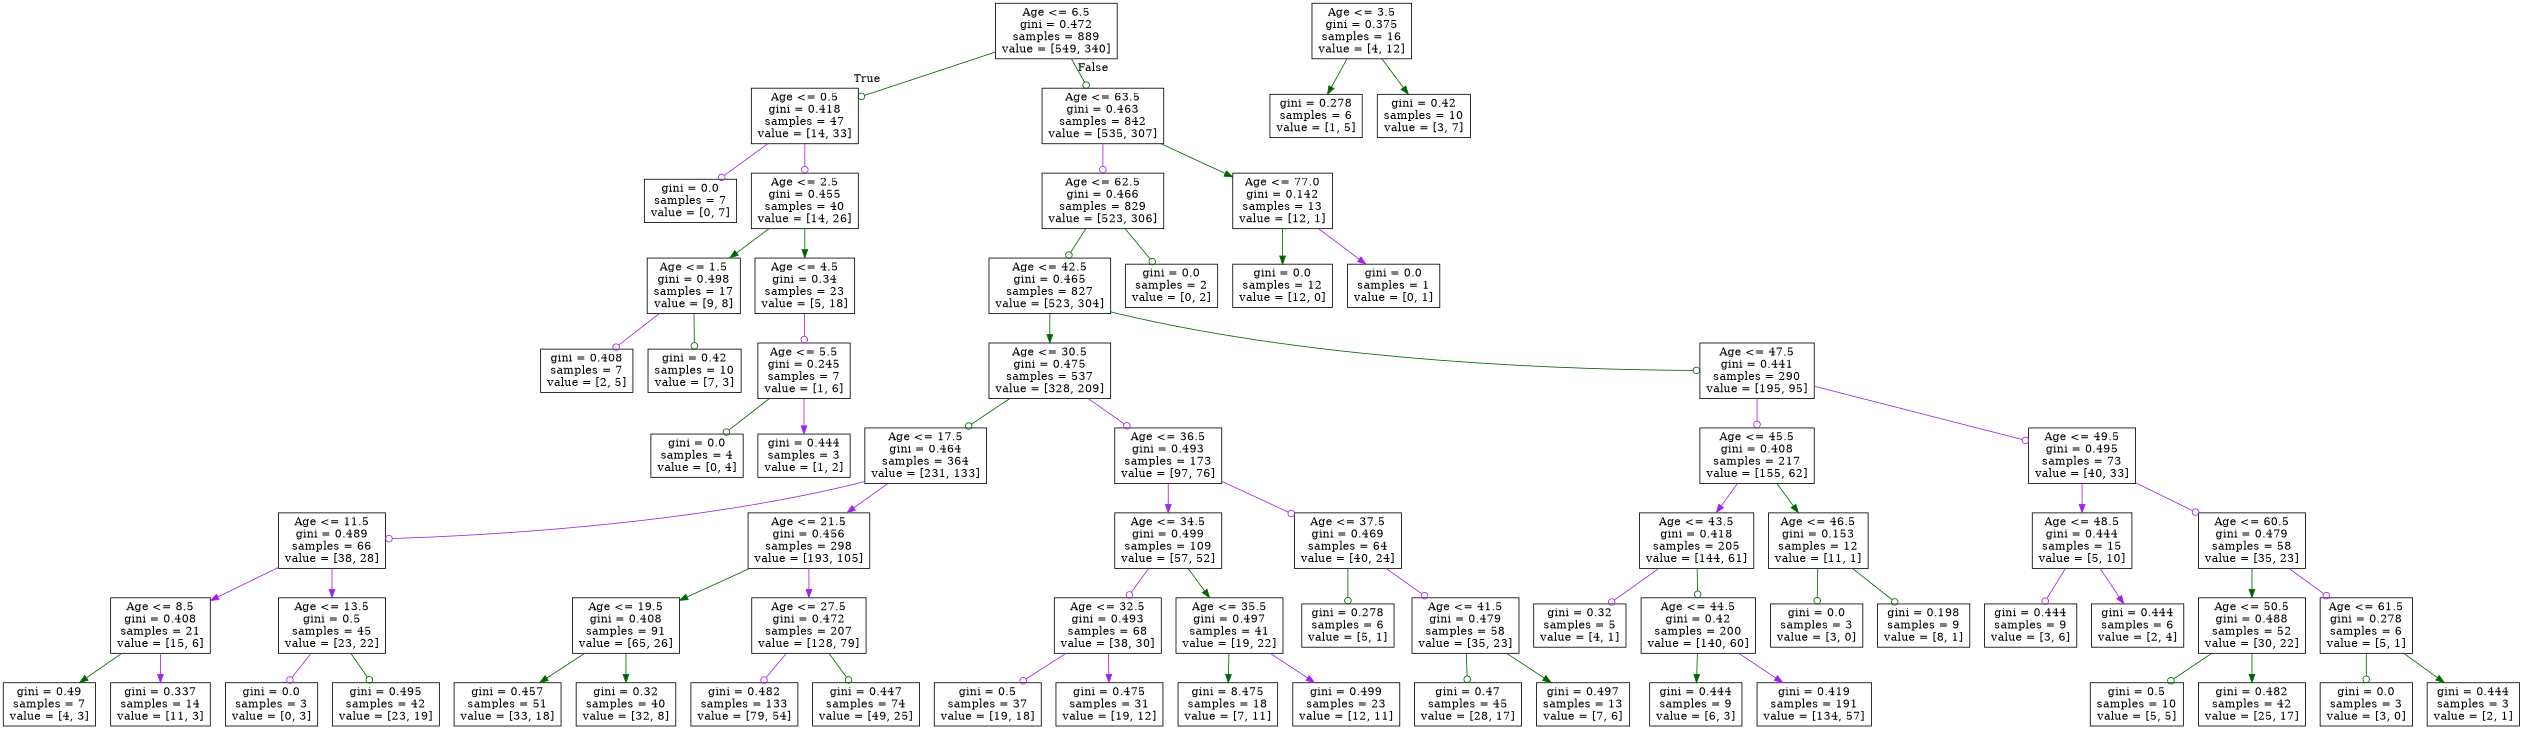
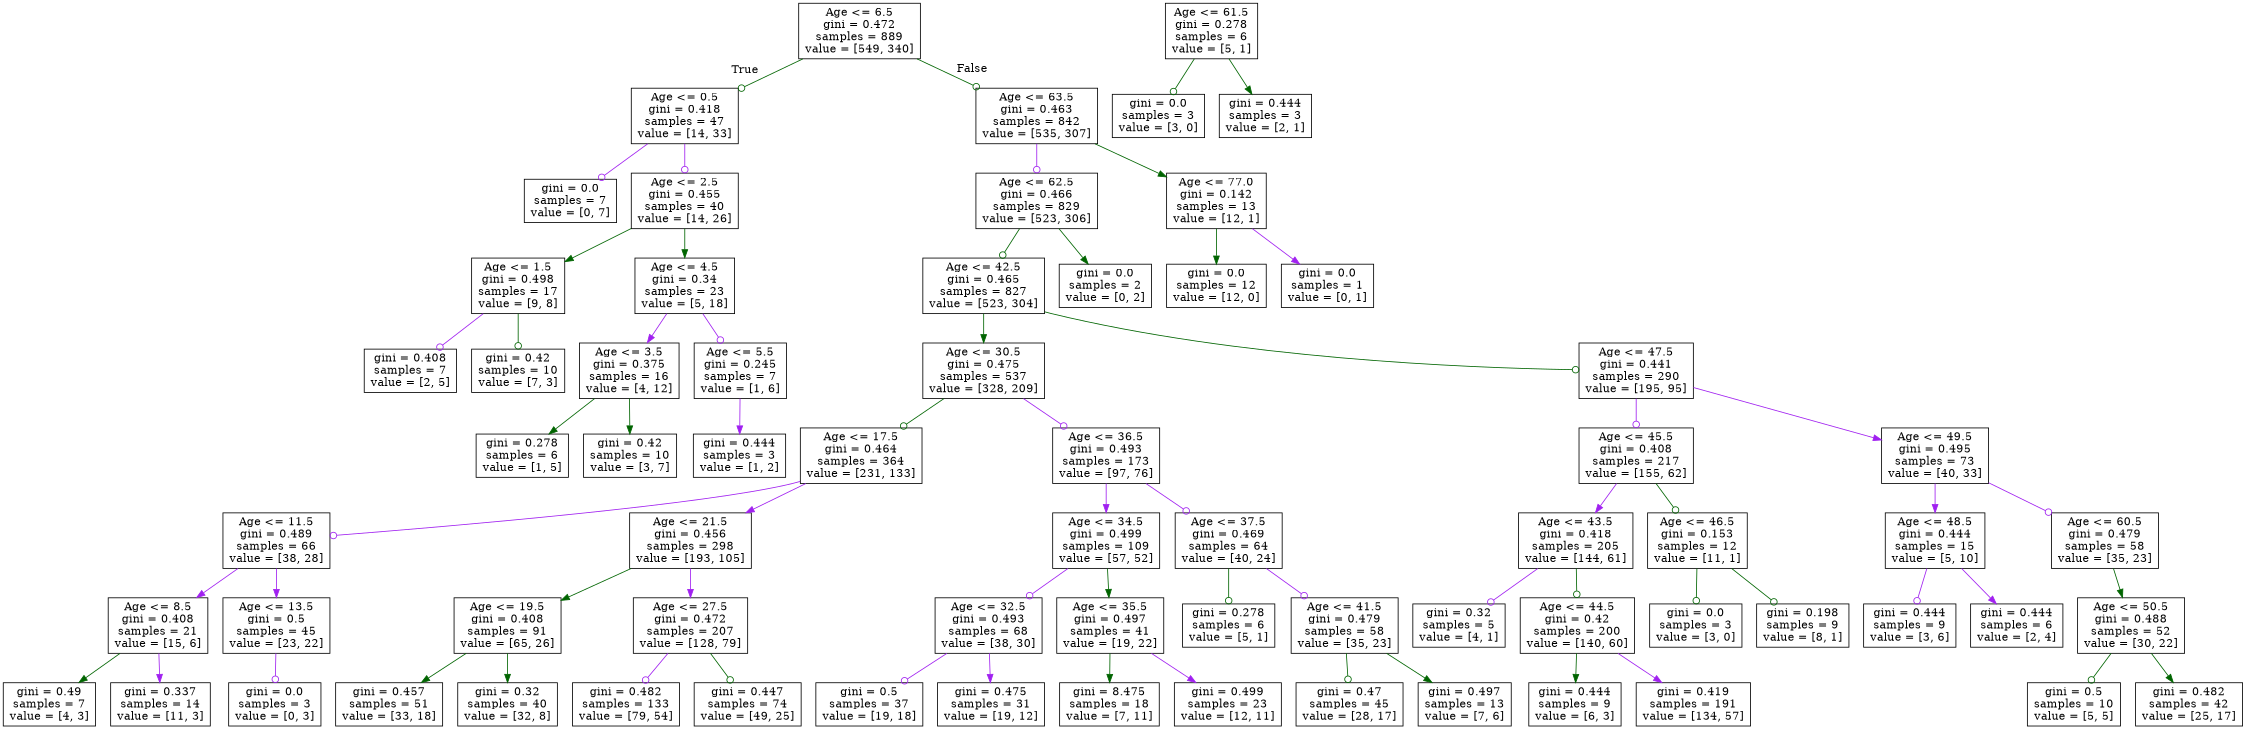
(1138, 244) -> (1071, 243)
none -> (659, 325)
(1918, 413) -> (1784, 413)
(697, 456) -> none
(1785, 495) -> (1665, 495)
(2306, 581) -> none
(386, 704) -> none
